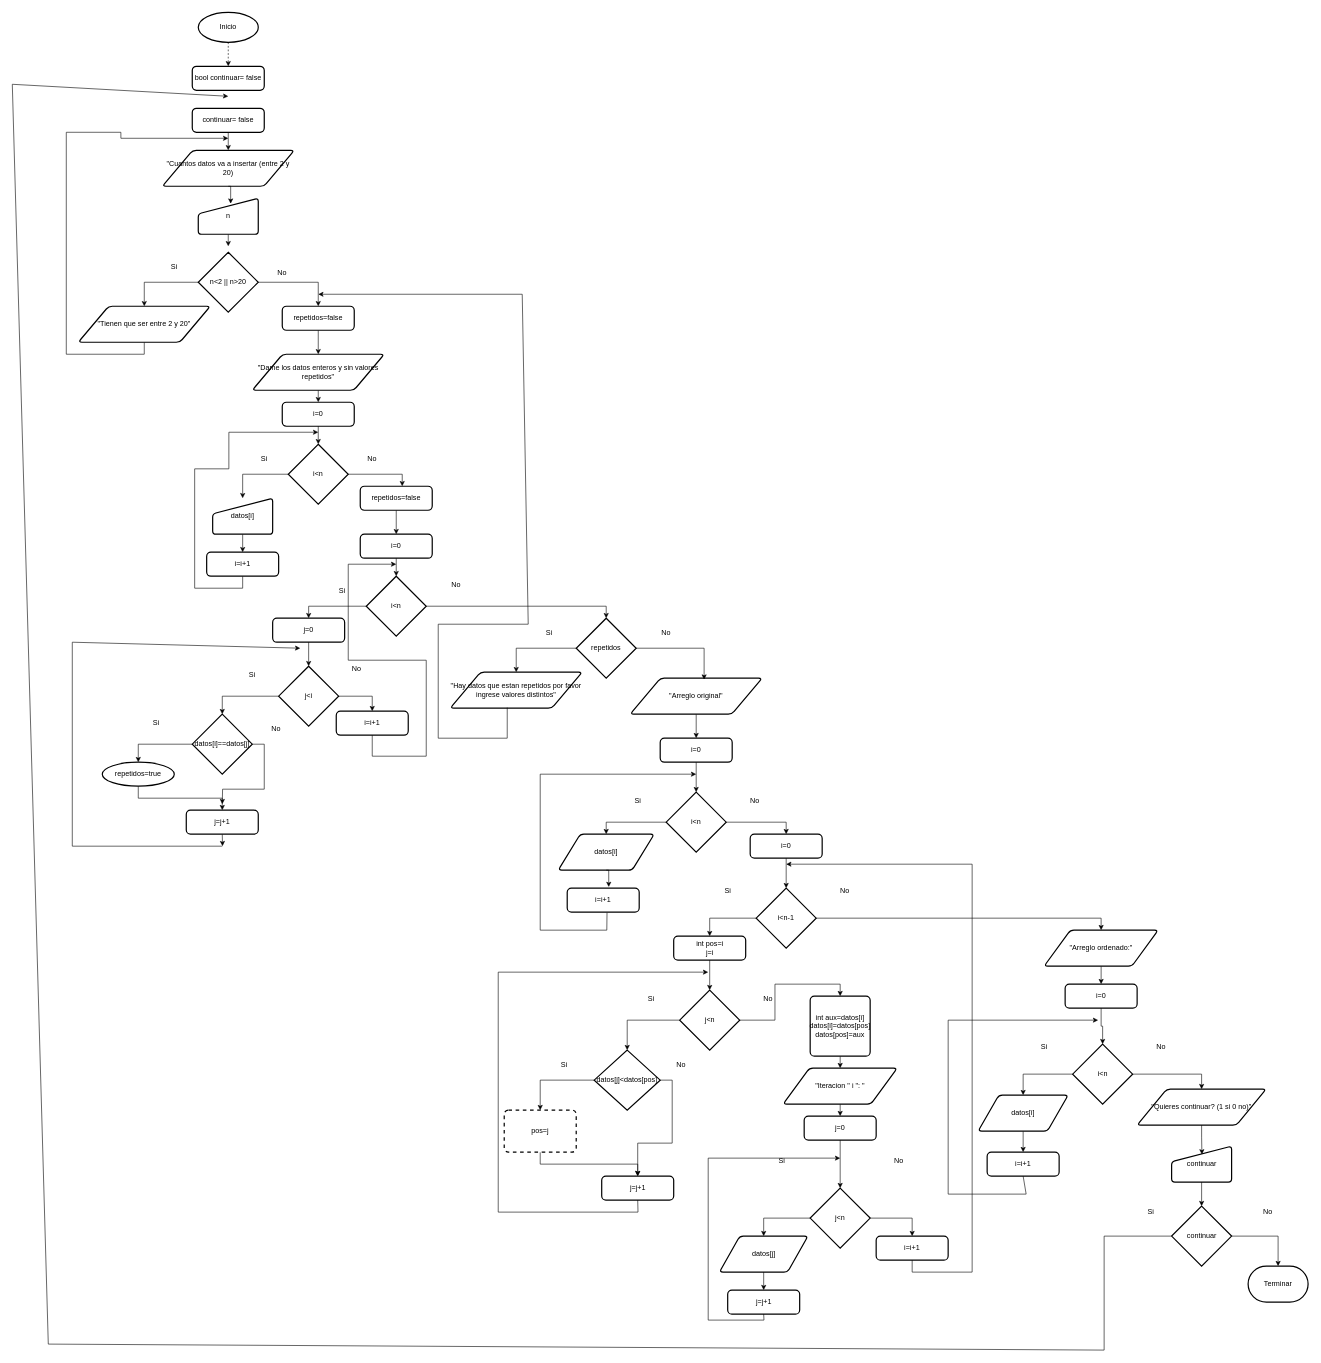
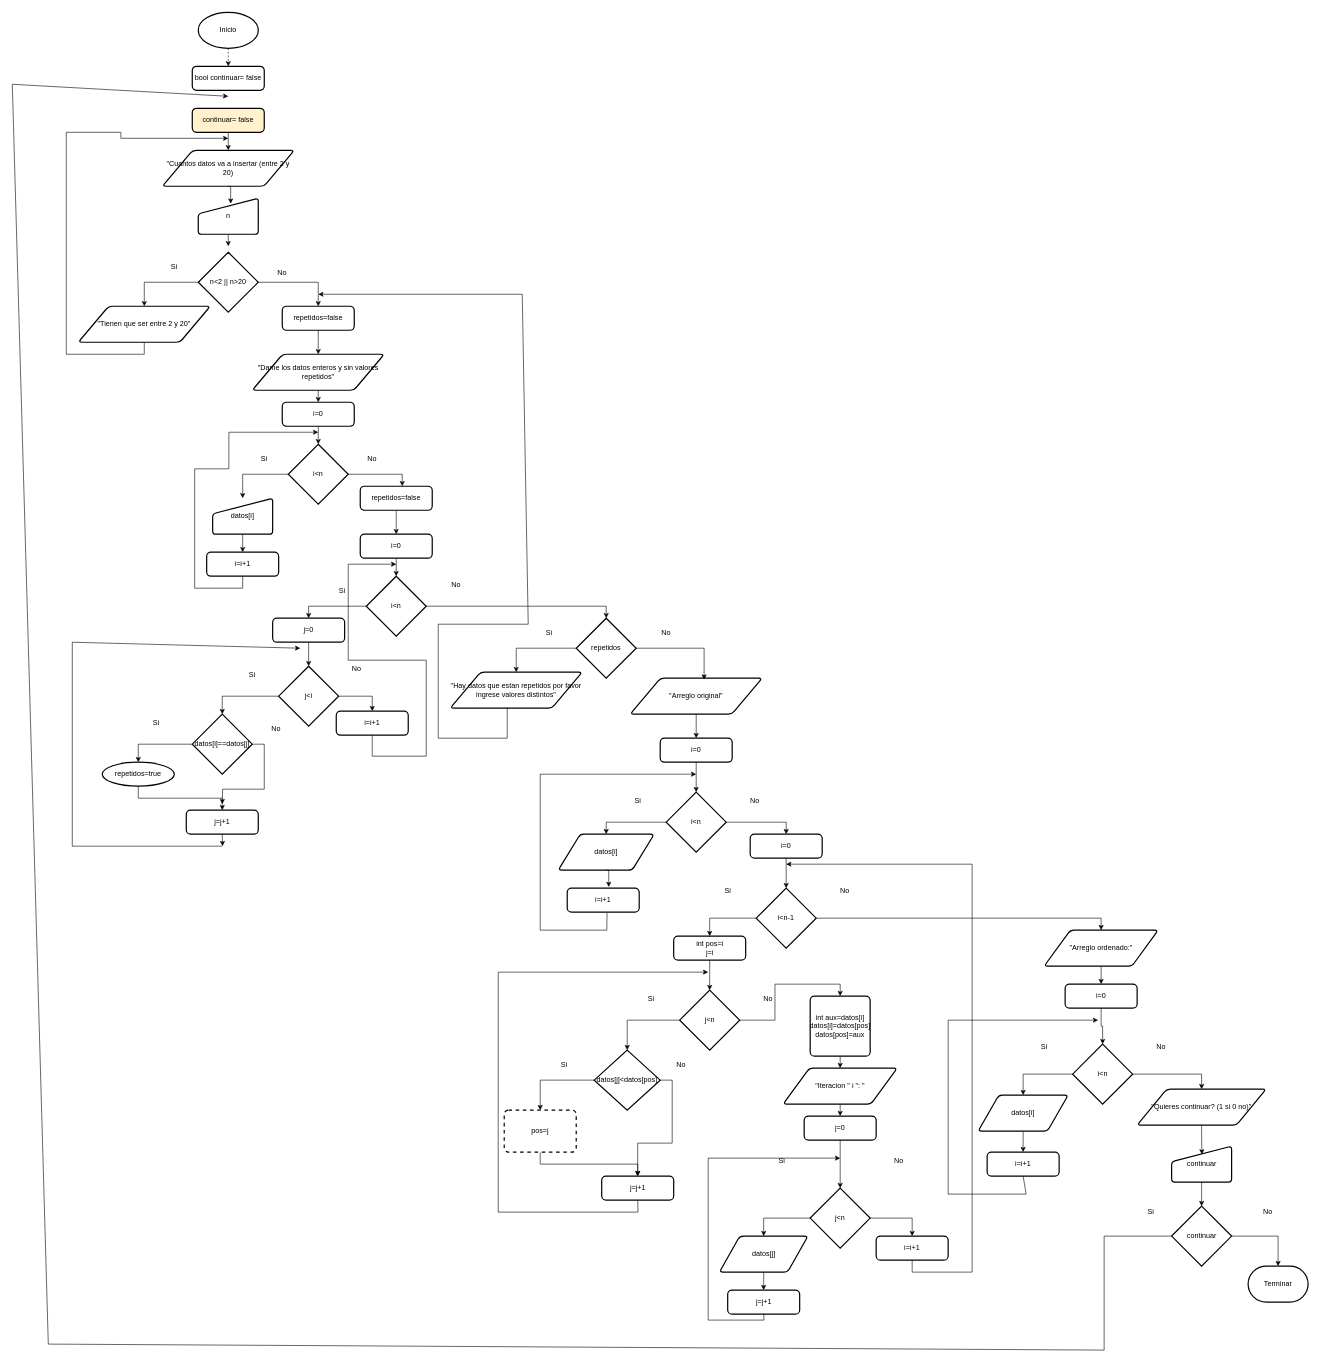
(228, 27) -> (228, 30)
(228, 120) -> (228, 120)
